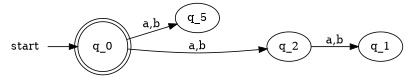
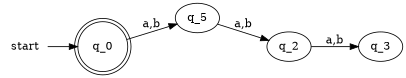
(381, 47) -> (381, 47)
(193, 53) -> (239, 31)
